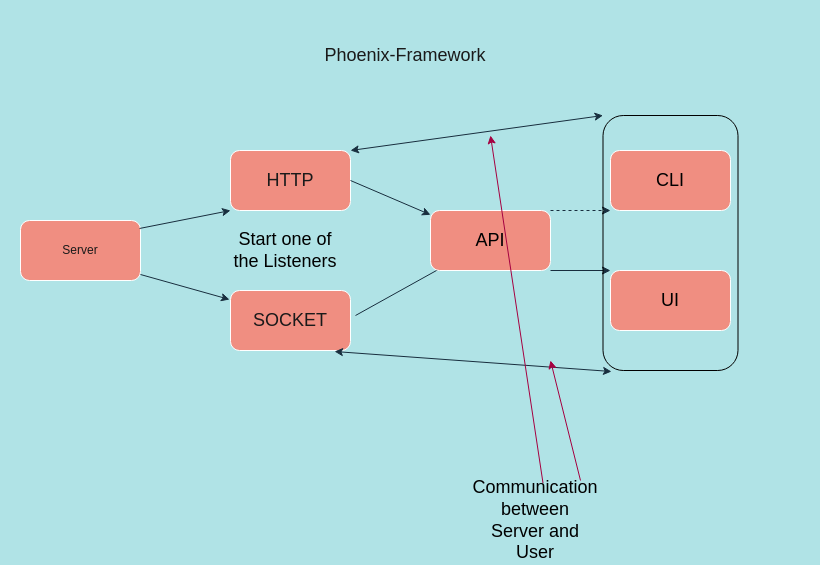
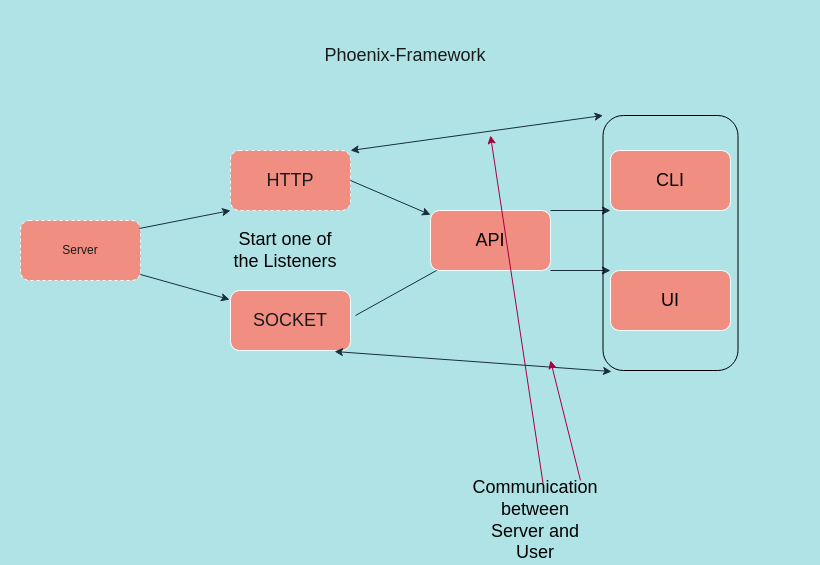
(291, 181) -> (291, 181)
(578, 211) -> (578, 211)
(81, 251) -> (81, 251)
